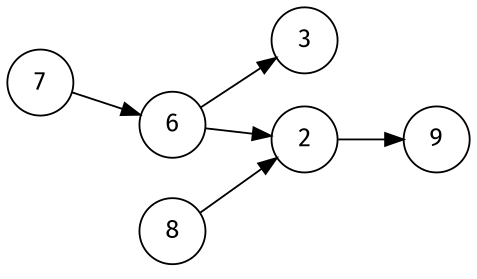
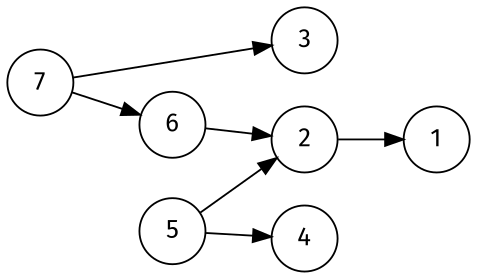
(231, 88) -> (163, 63)
(437, 139) -> (437, 139)
(172, 231) -> (172, 231)
none -> (305, 239)
